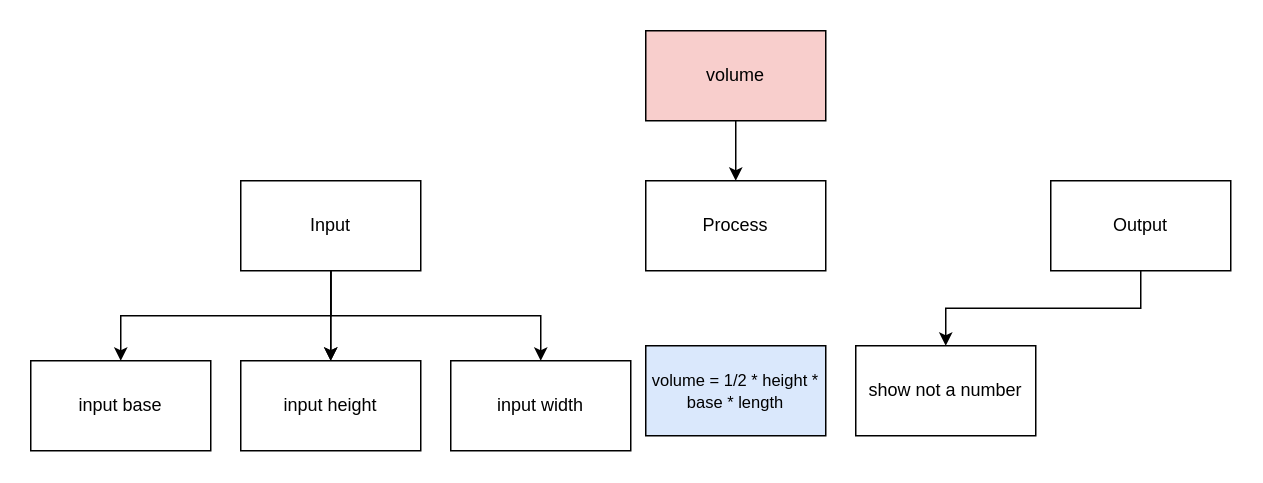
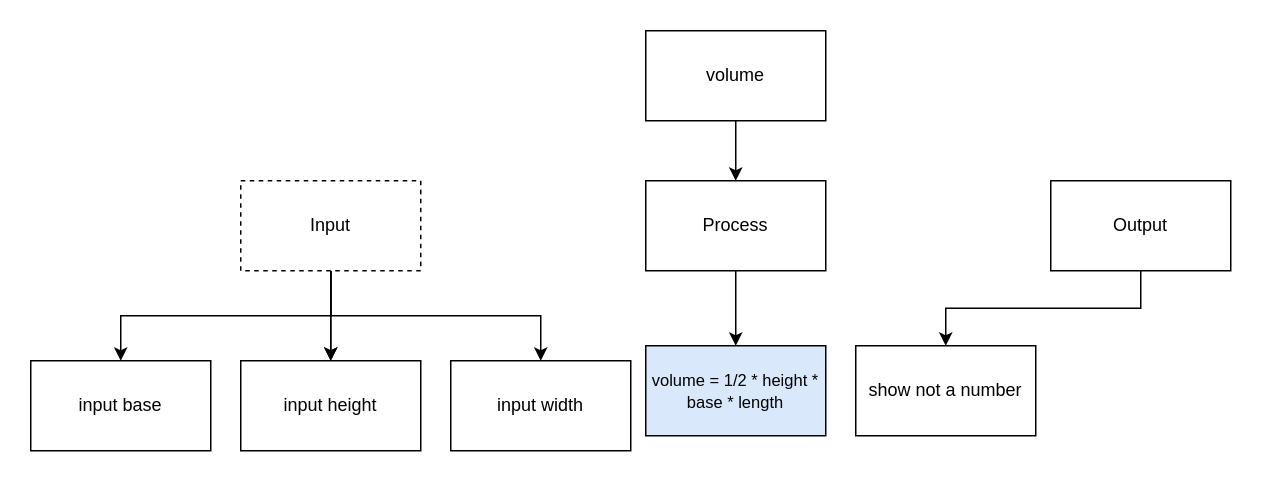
(736, 76) -> (736, 76)
(331, 226) -> (331, 226)
none -> (736, 303)
